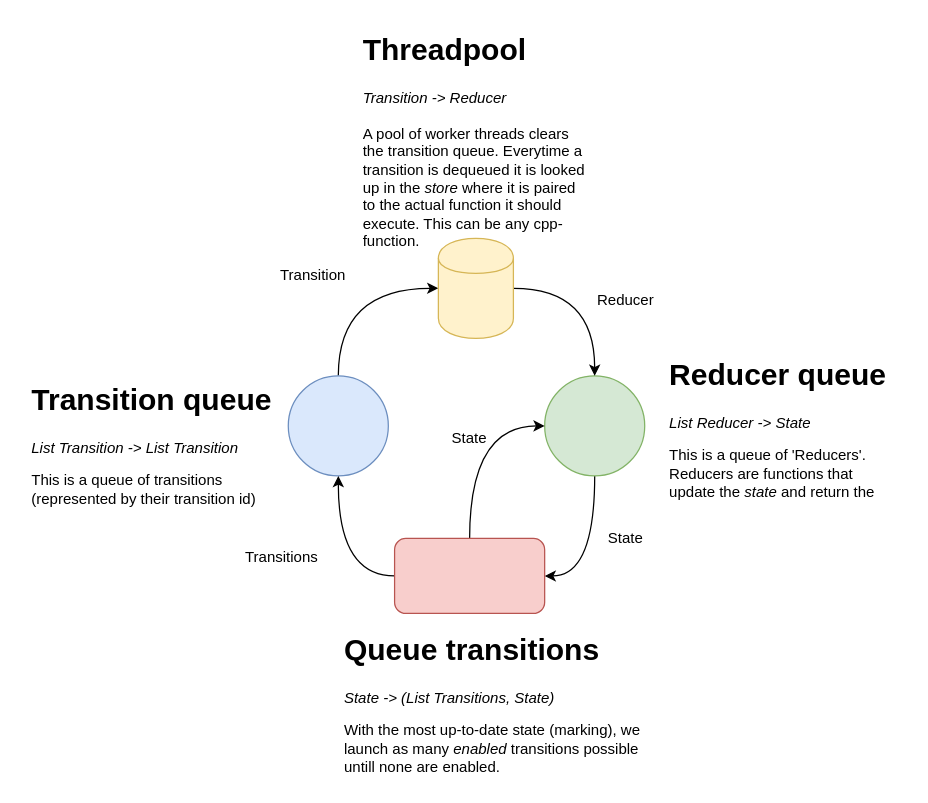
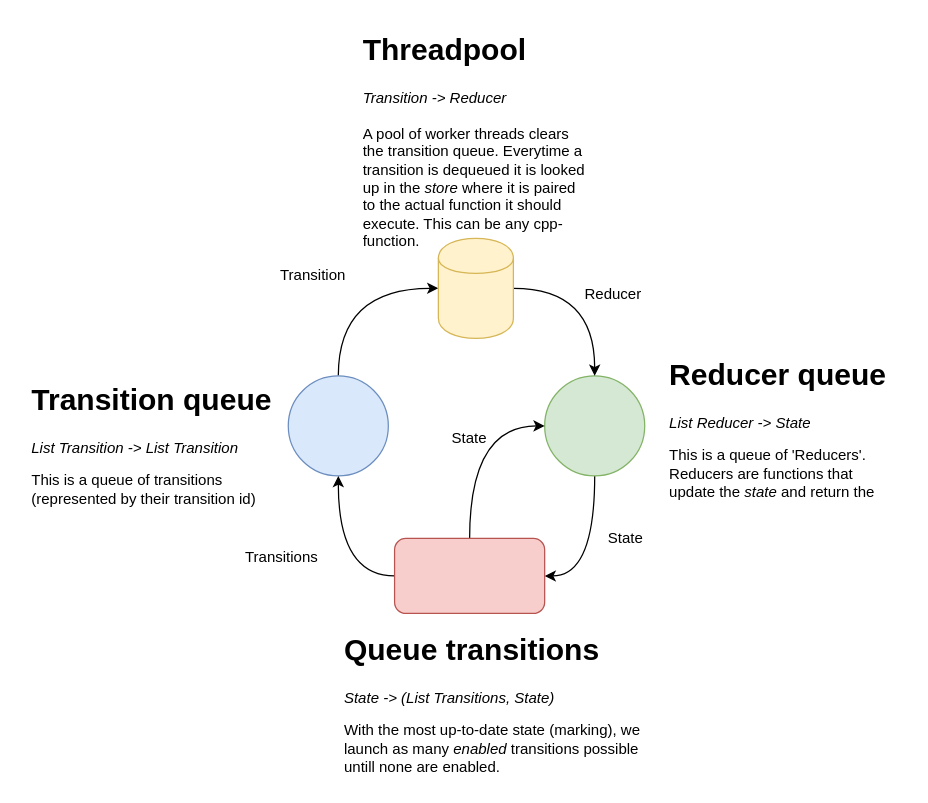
(626, 301) -> (613, 294)
